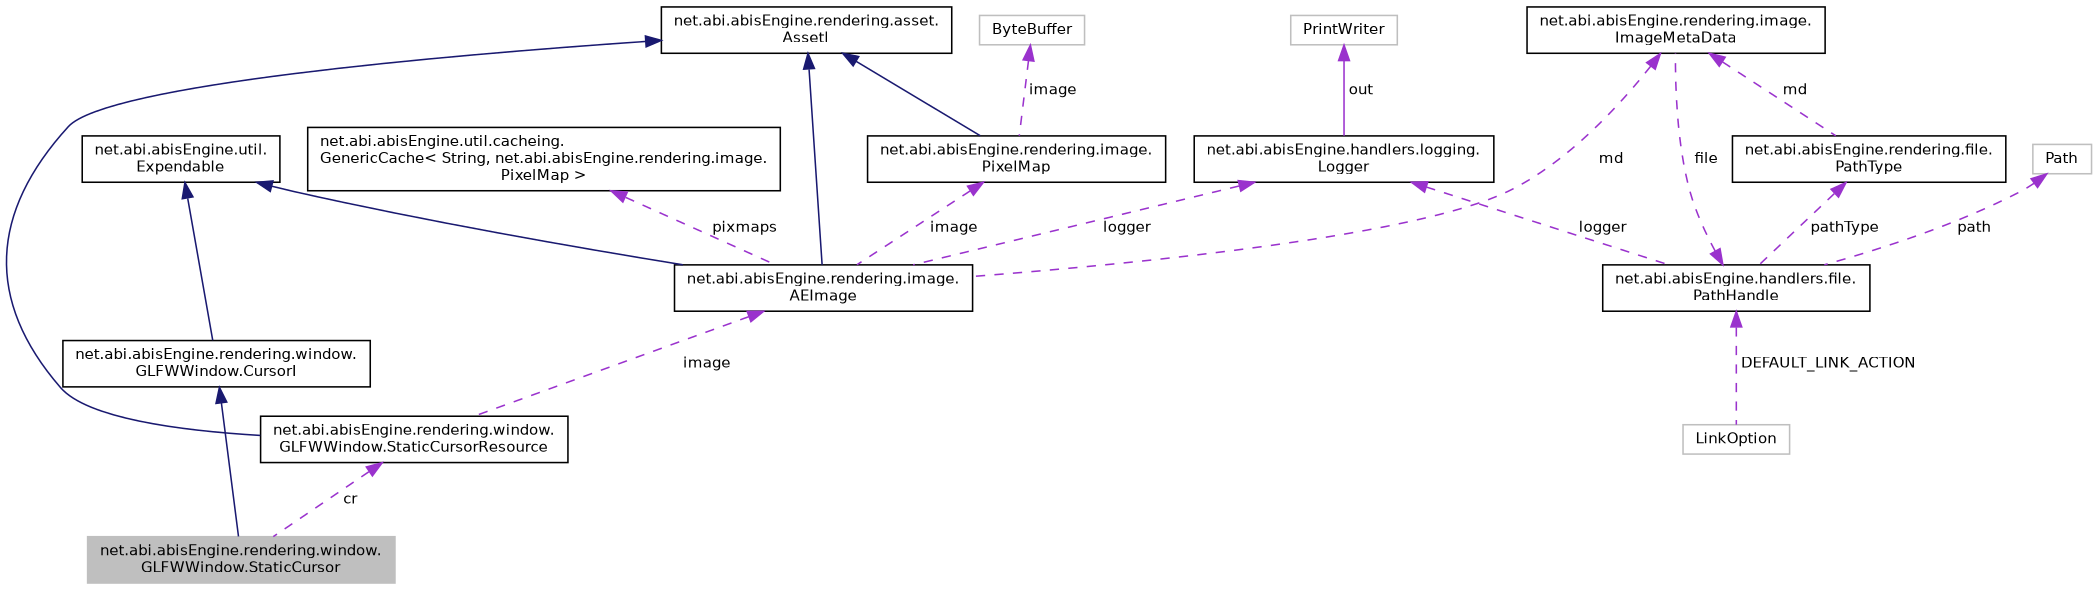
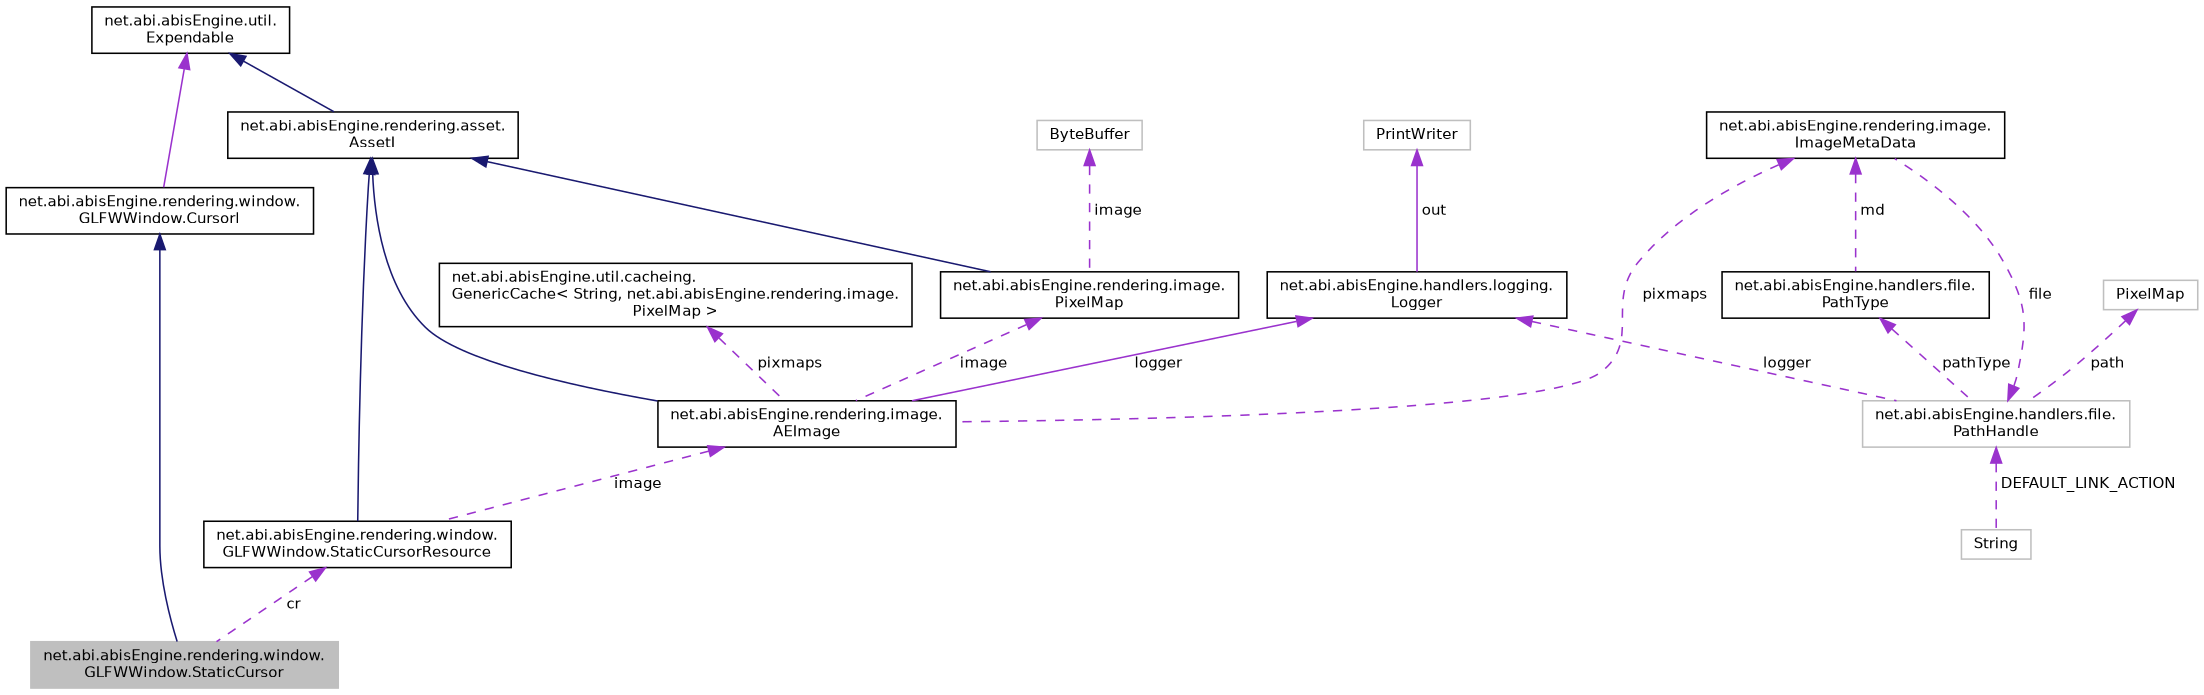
(1609, 159) -> (1673, 295)
(1869, 159) -> (1856, 295)
(2062, 159) -> (2151, 295)
(1076, 225) -> (1104, 361)
(477, 229) -> (289, 86)
(200, 269) -> (174, 128)
(1736, 288) -> (1996, 424)
(1736, 439) -> (1996, 544)
